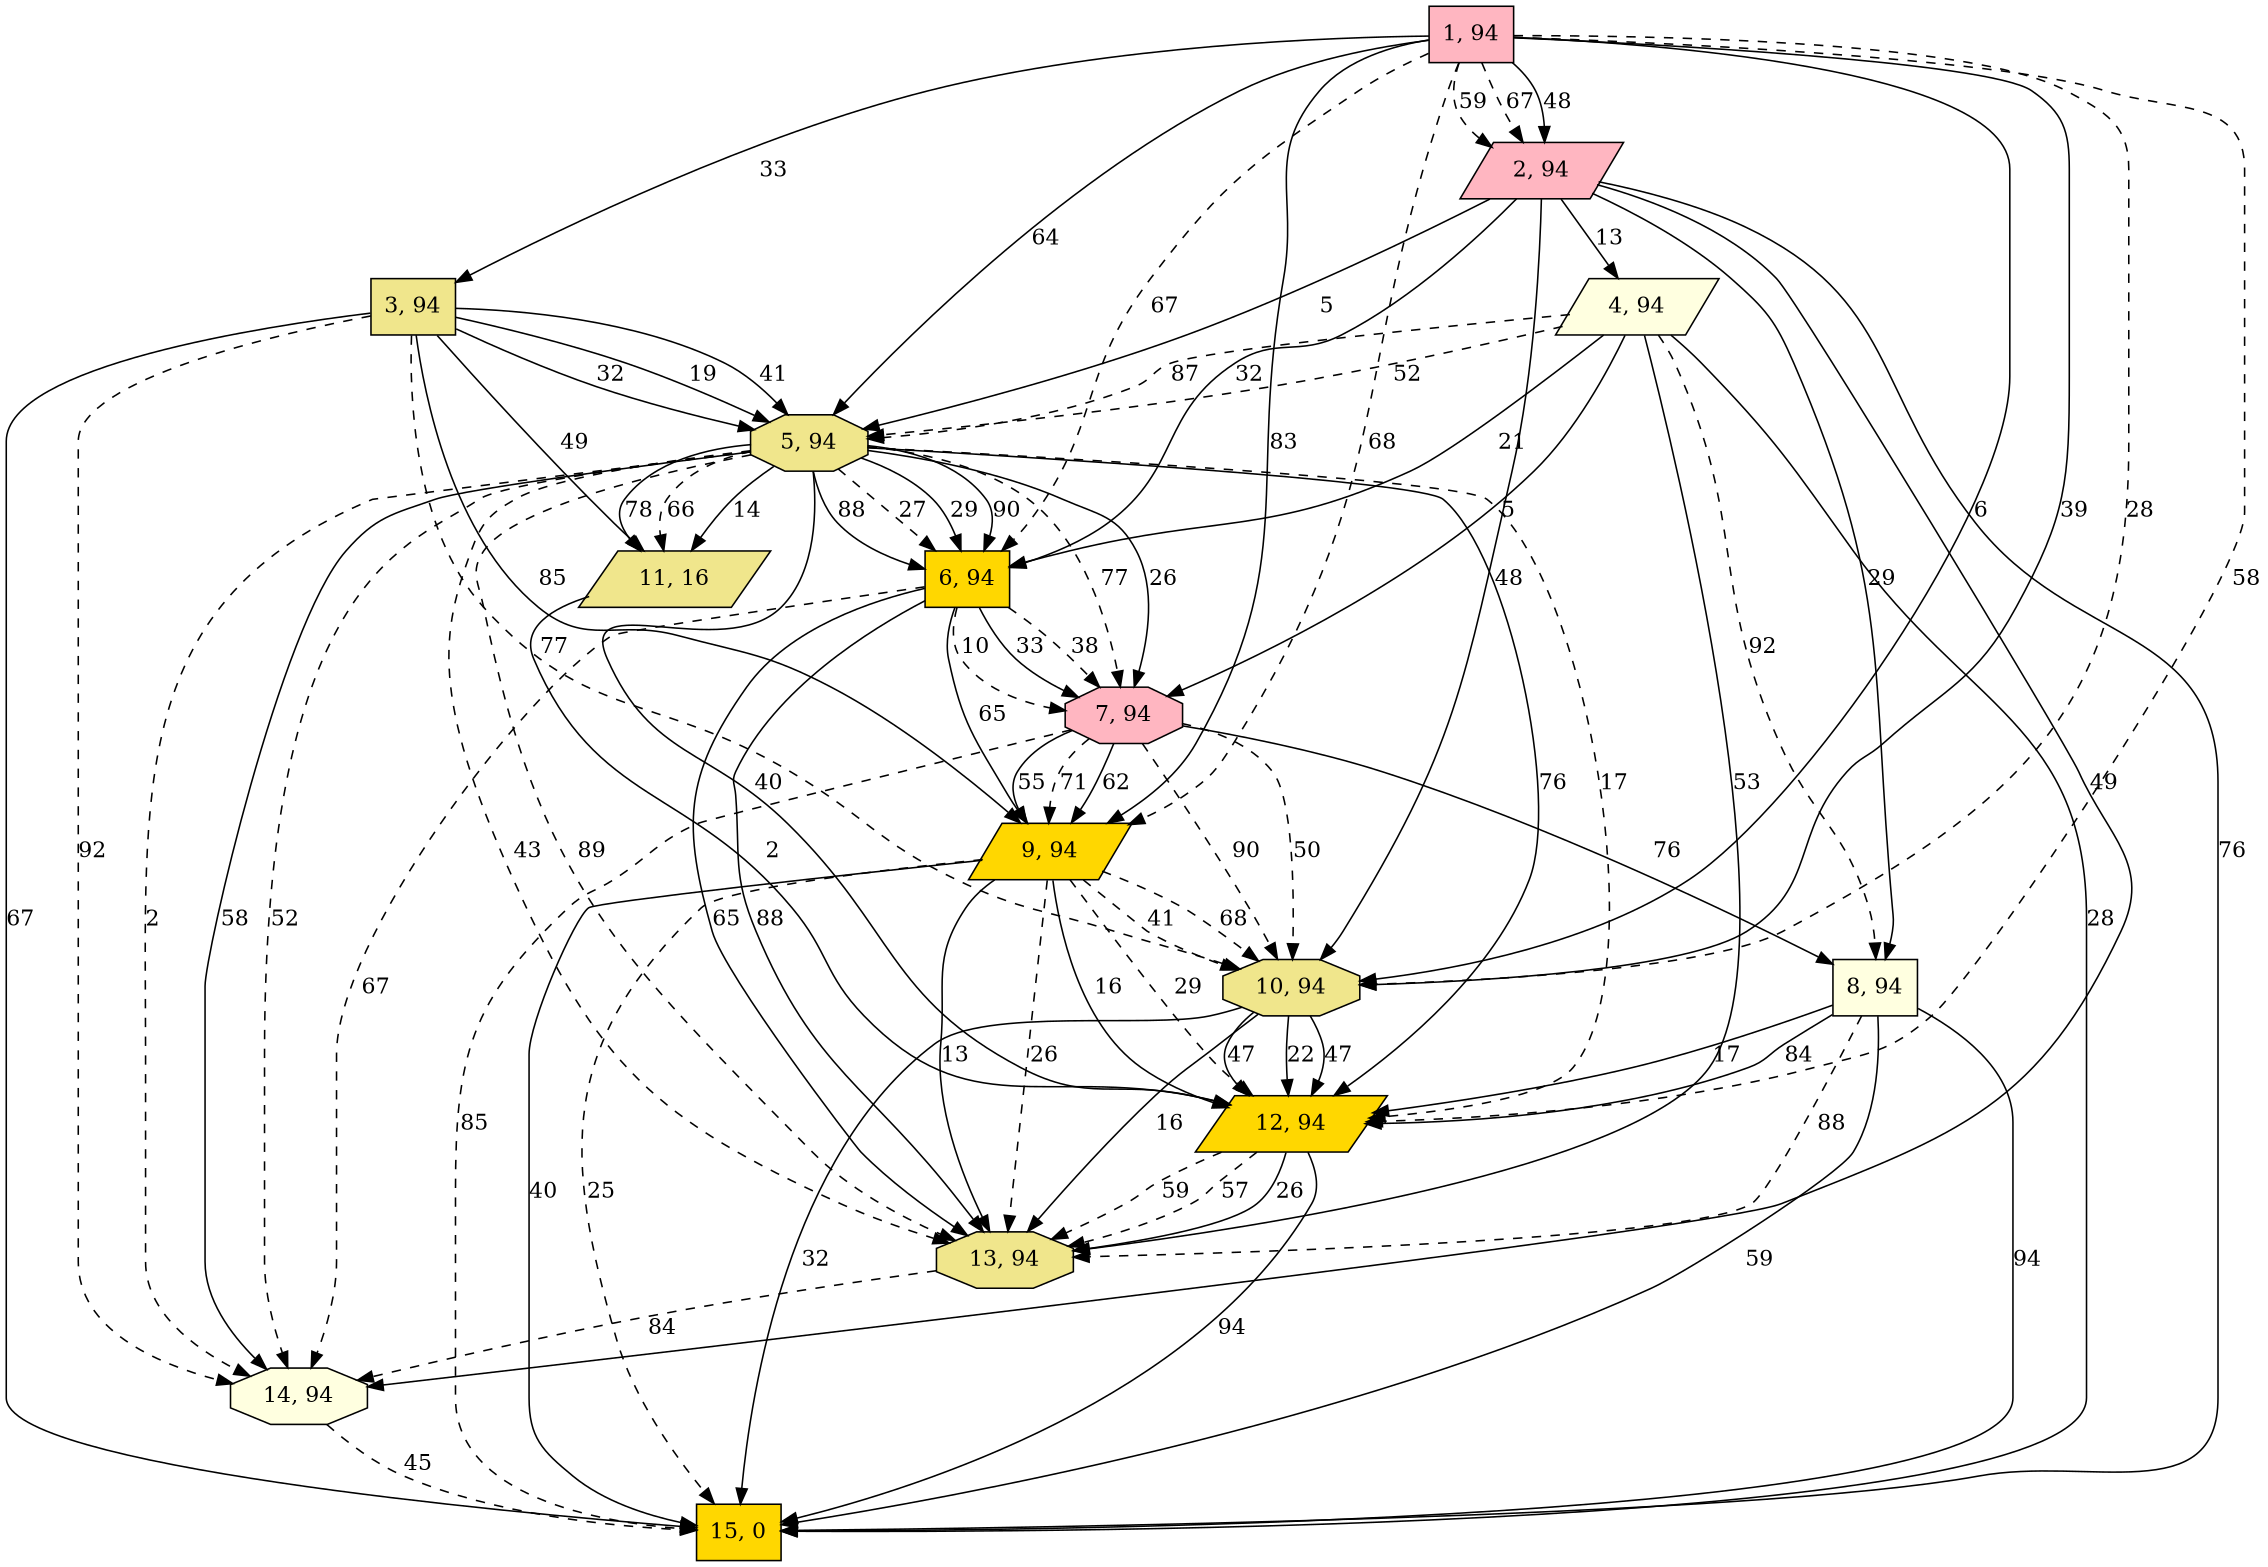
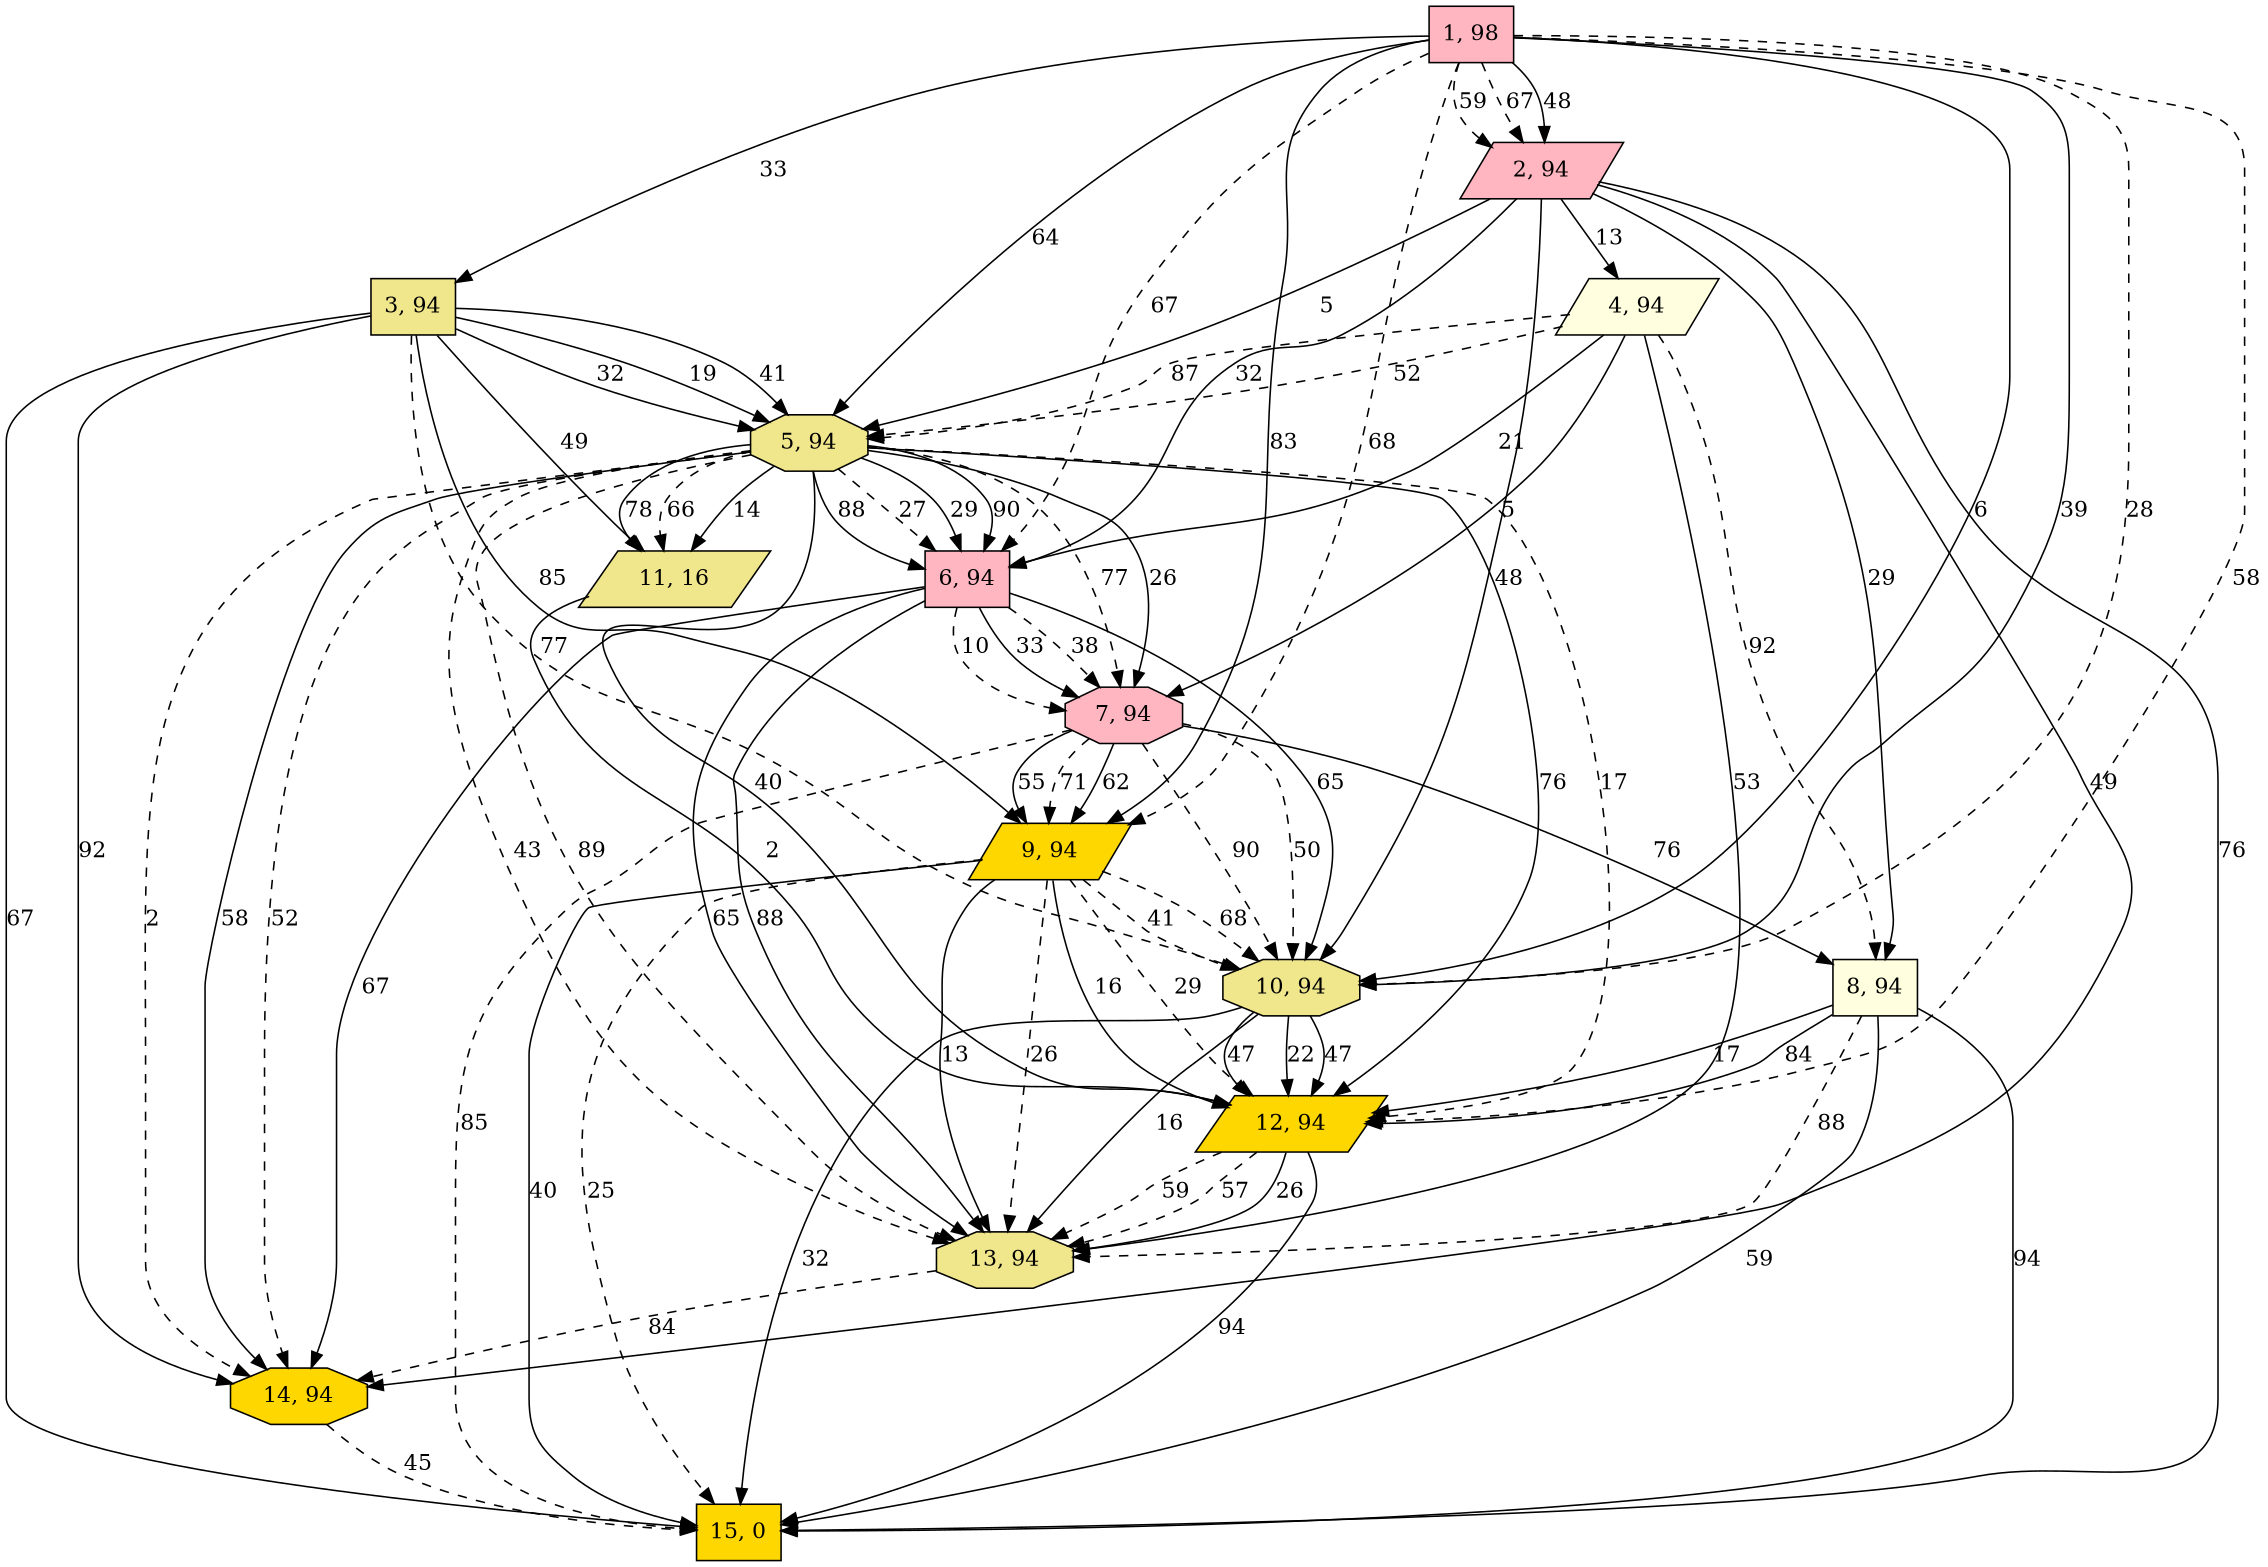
(1471, 34) -> (1471, 34)
(967, 579) -> (967, 579)
(964, 714) -> (1233, 706)
(78, 785) -> (78, 785)
(445, 817) -> (445, 817)
(299, 1396) -> (299, 1396)
(2050, 1433) -> none
